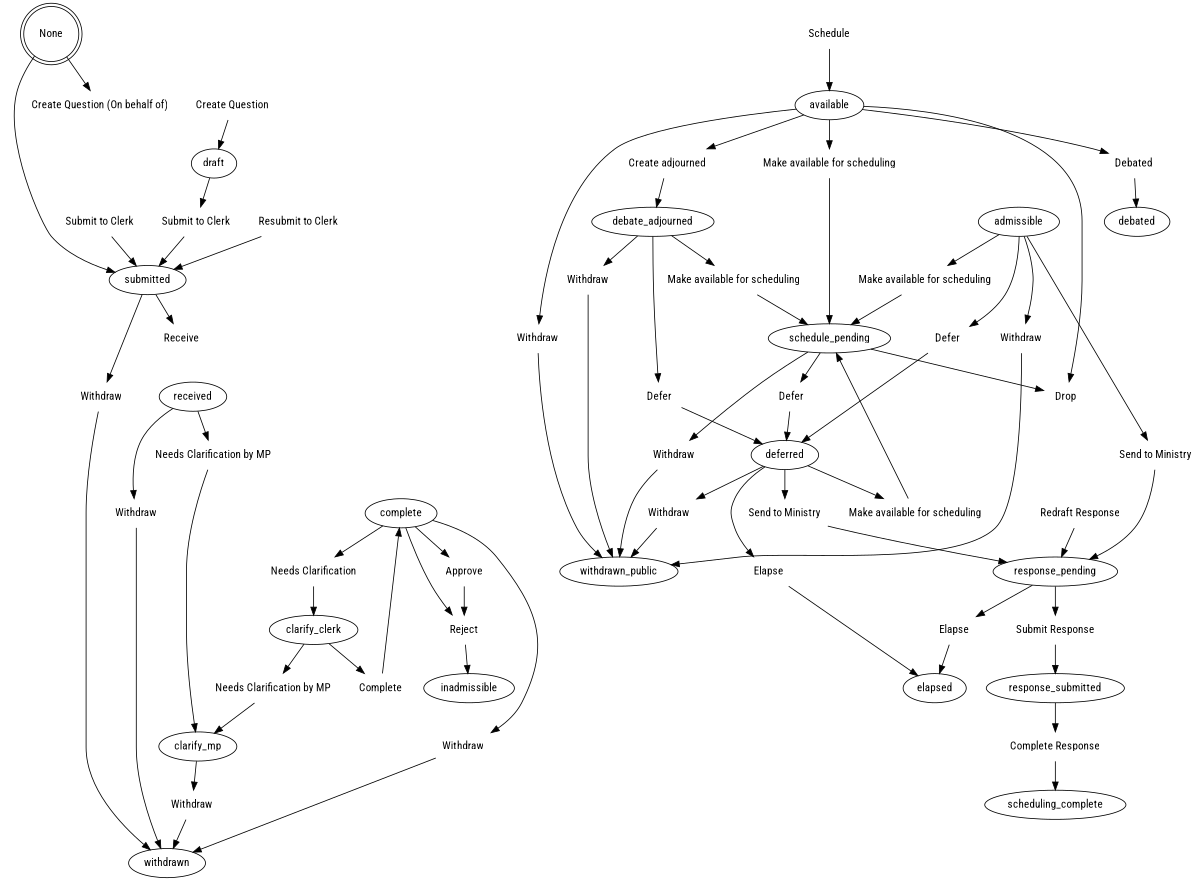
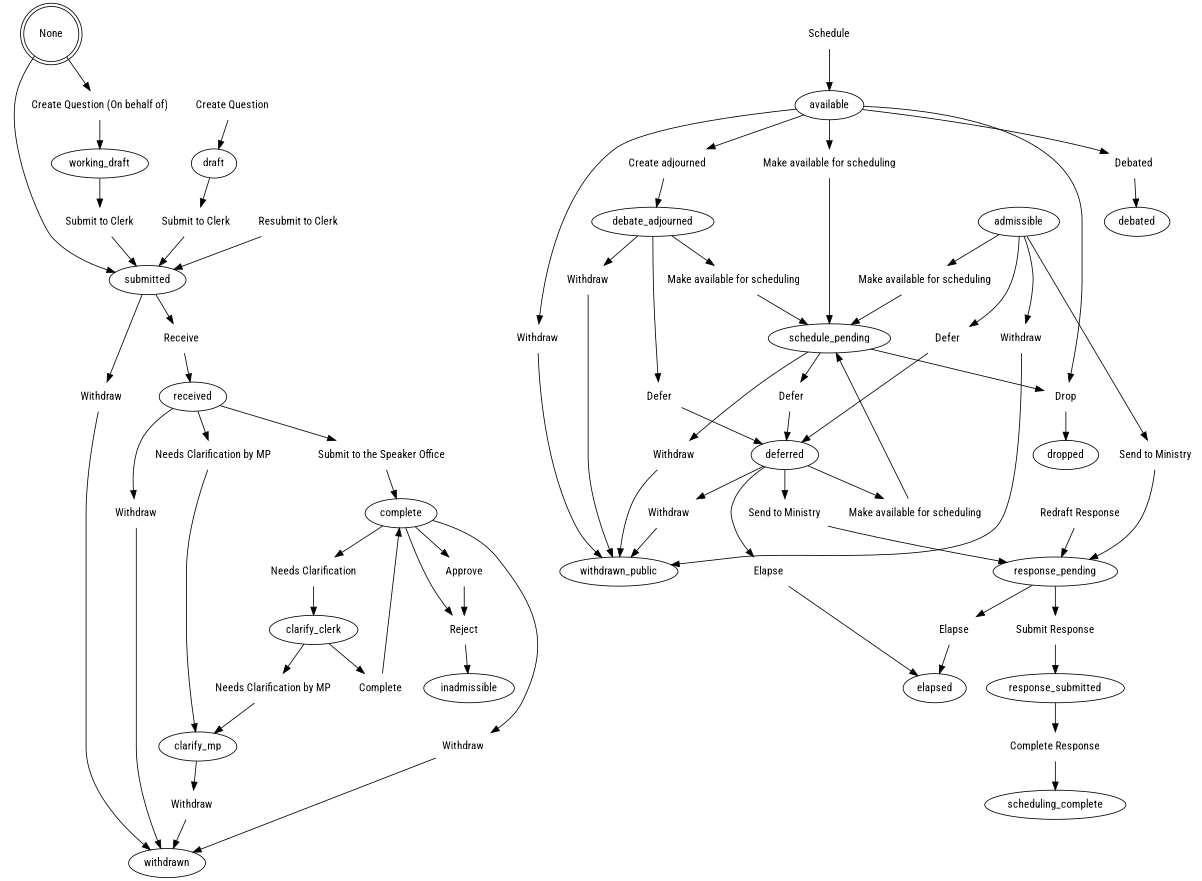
none -> (100, 163)
none -> (187, 364)
none -> (382, 455)
none -> (1066, 455)
